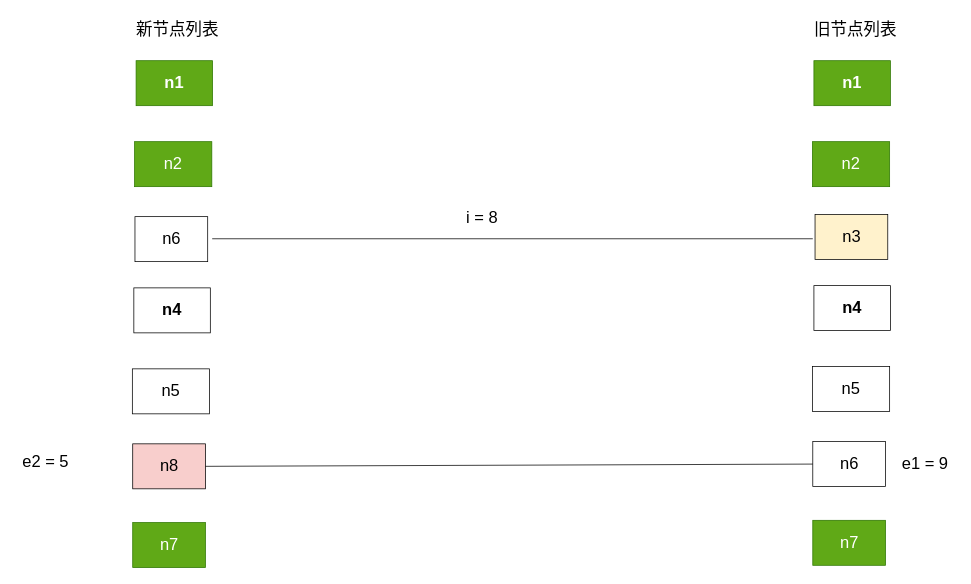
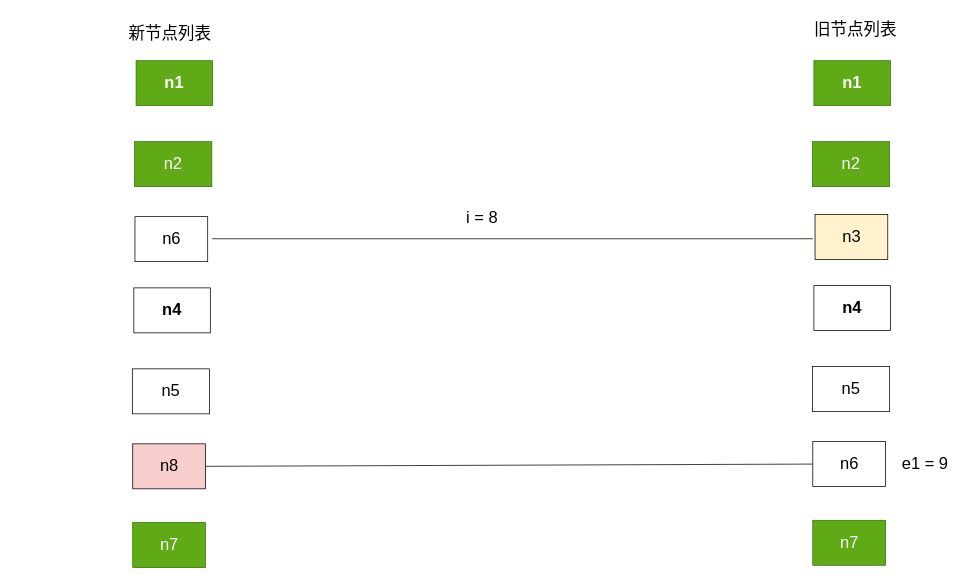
(177, 30) -> (170, 33)
(45, 462) -> none
